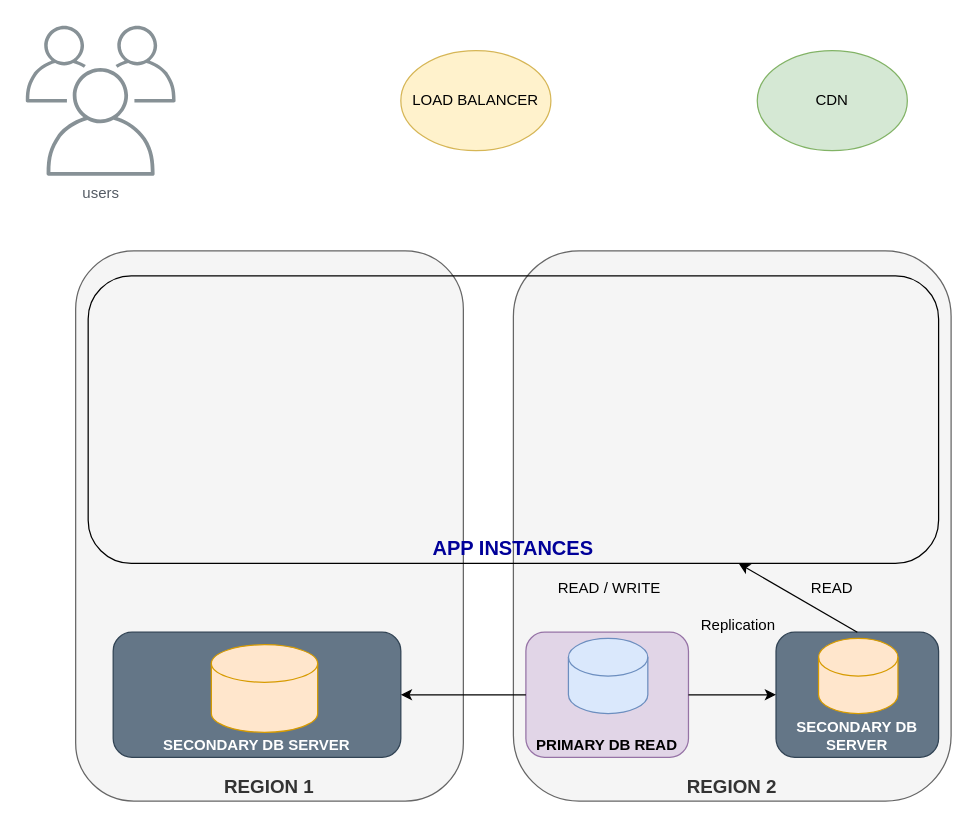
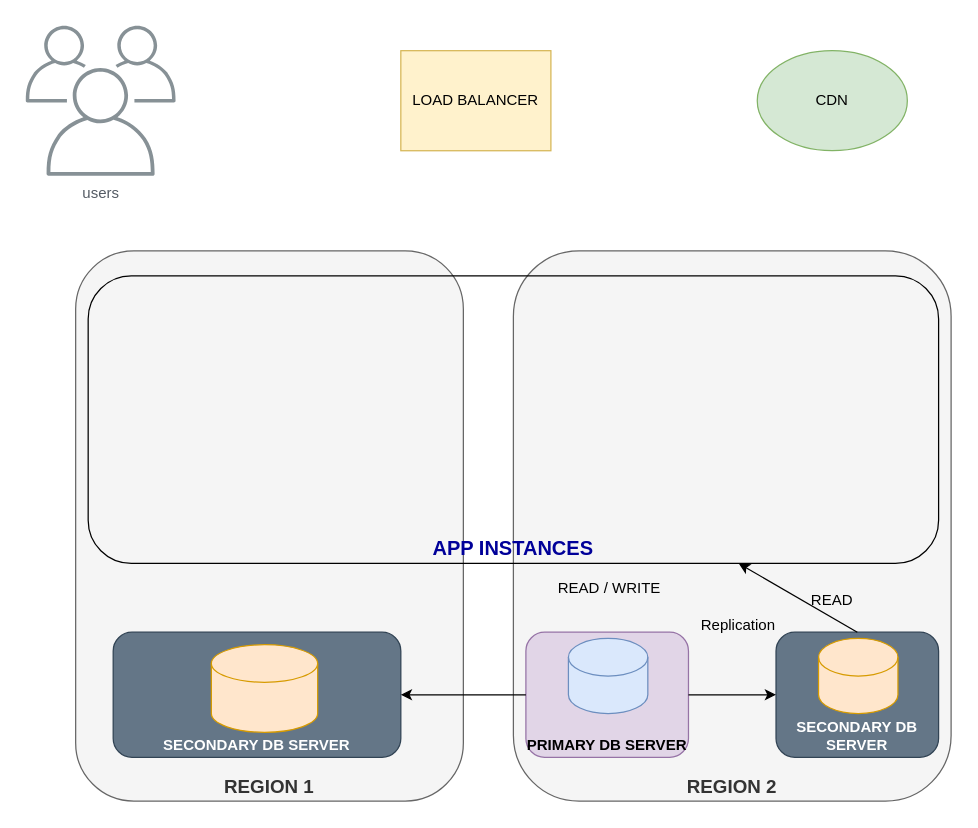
(476, 101) -> (476, 101)
(832, 588) -> (832, 601)
(607, 744) -> (607, 744)
